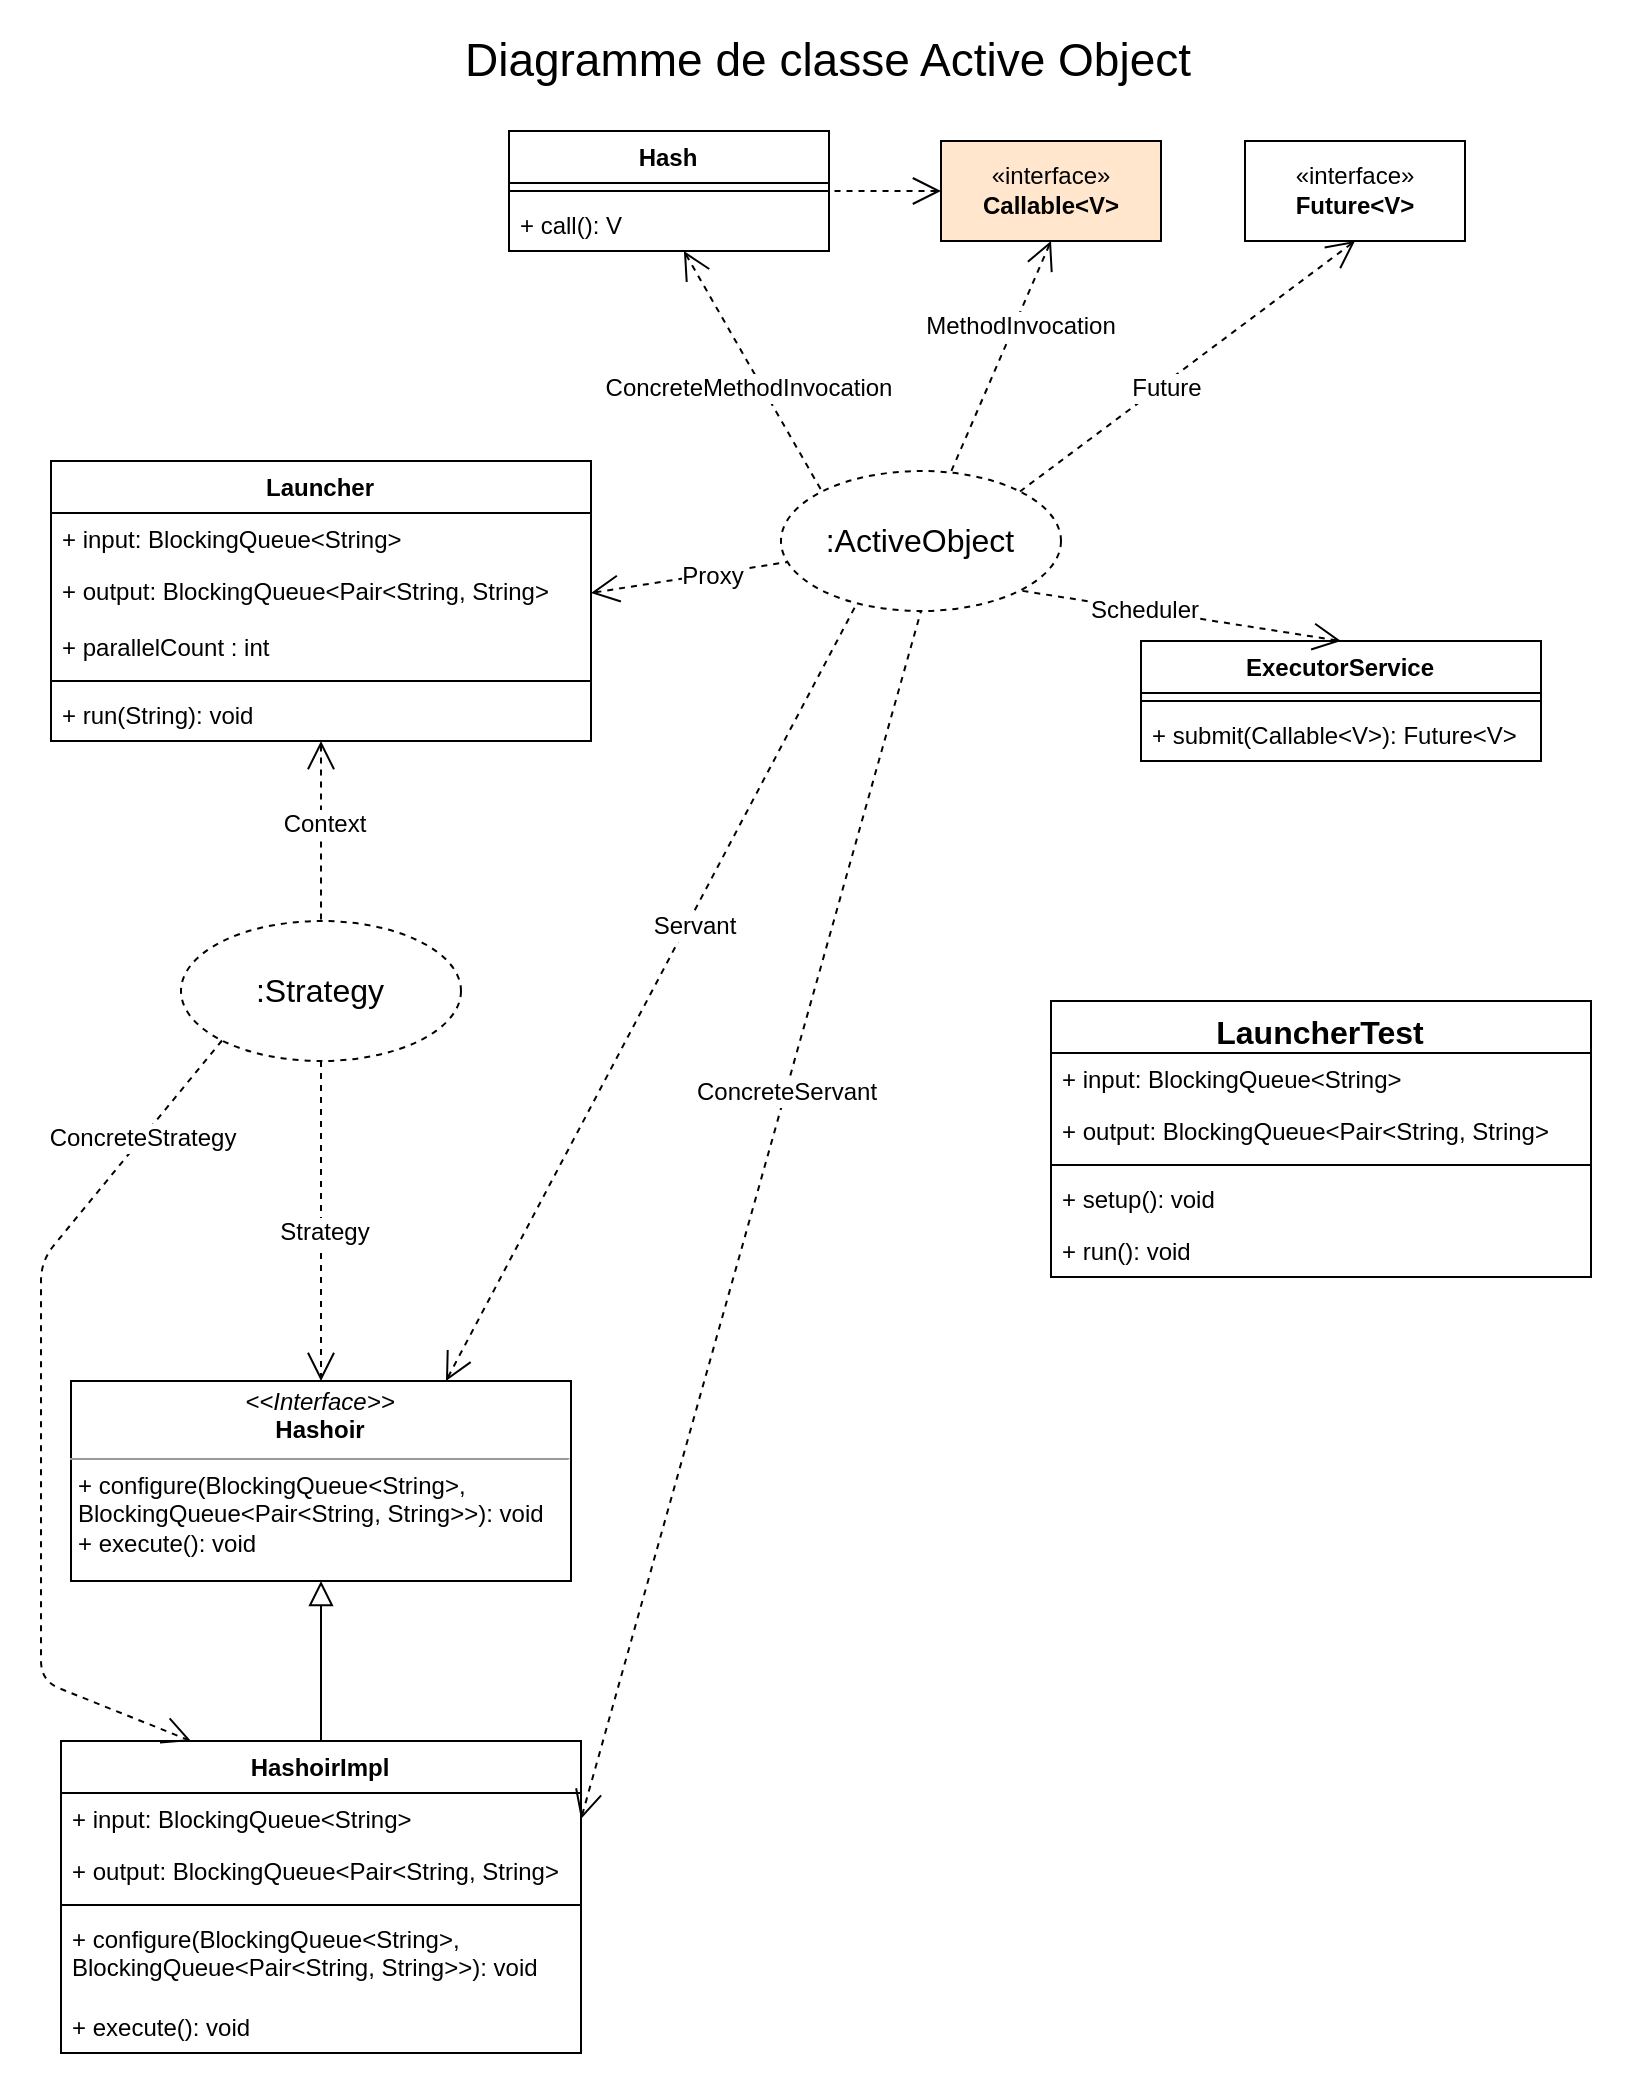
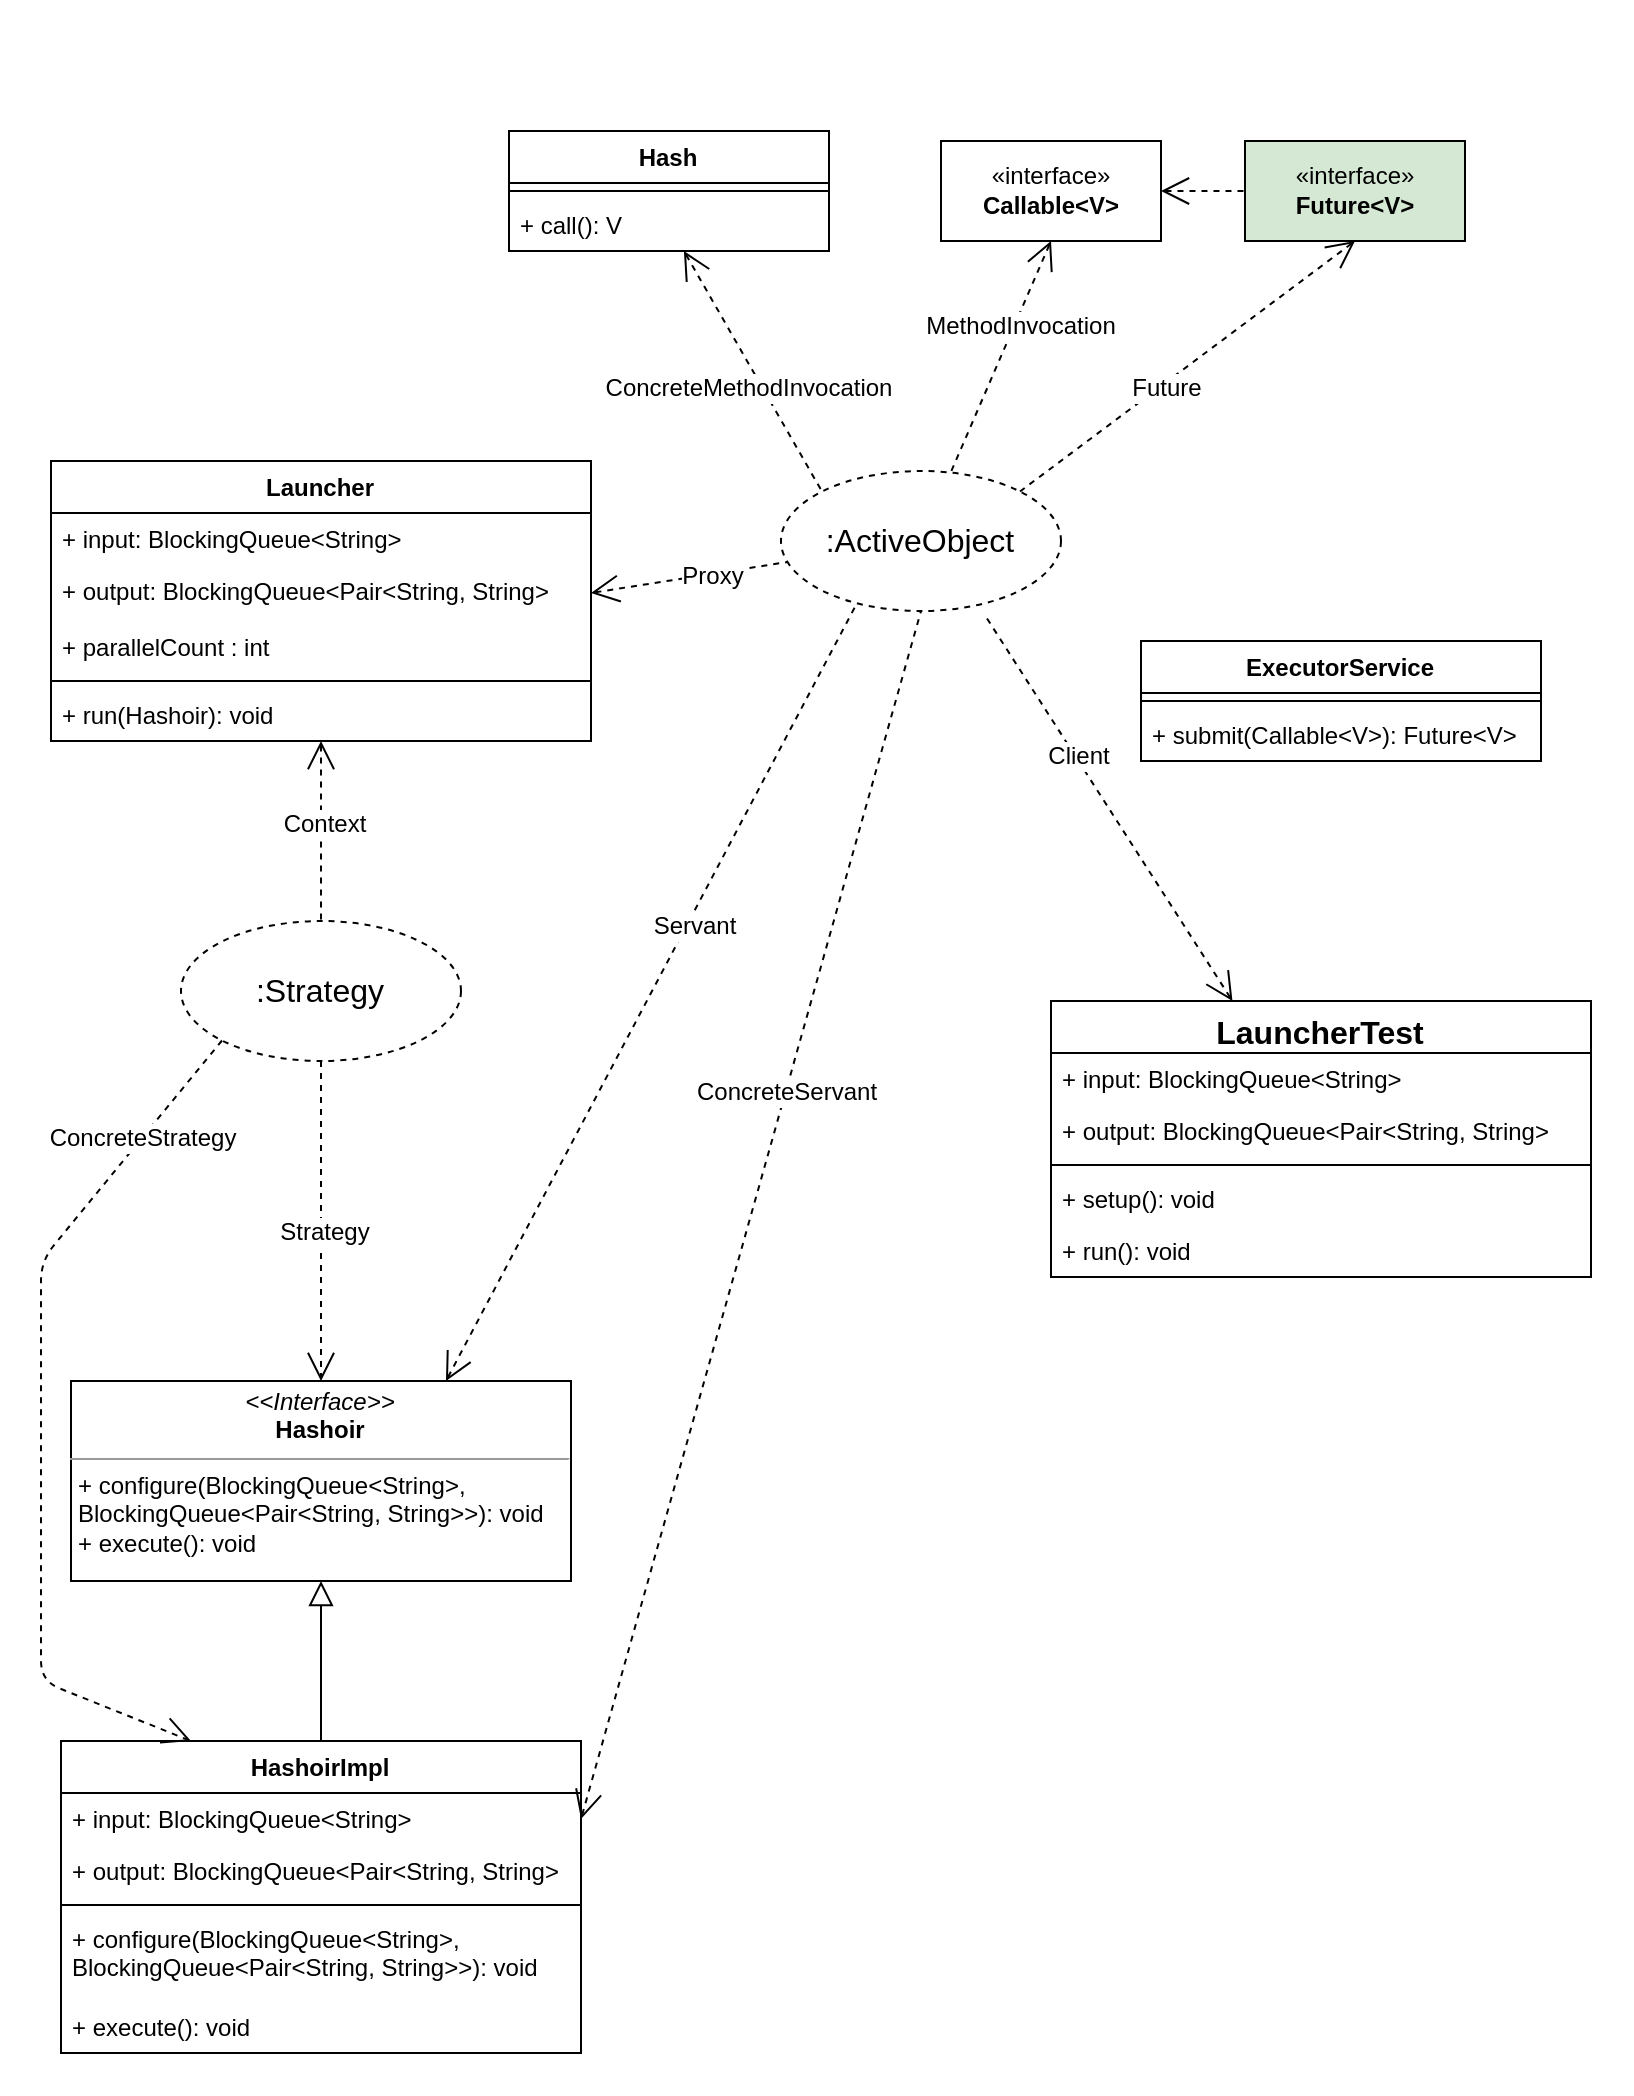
(829, 61) -> none
(885, 191) -> (1205, 191)
(1051, 191) -> (1051, 191)
(1355, 191) -> (1355, 191)
(1178, 615) -> none
(174, 716) -> (181, 716)
none -> (1108, 807)
